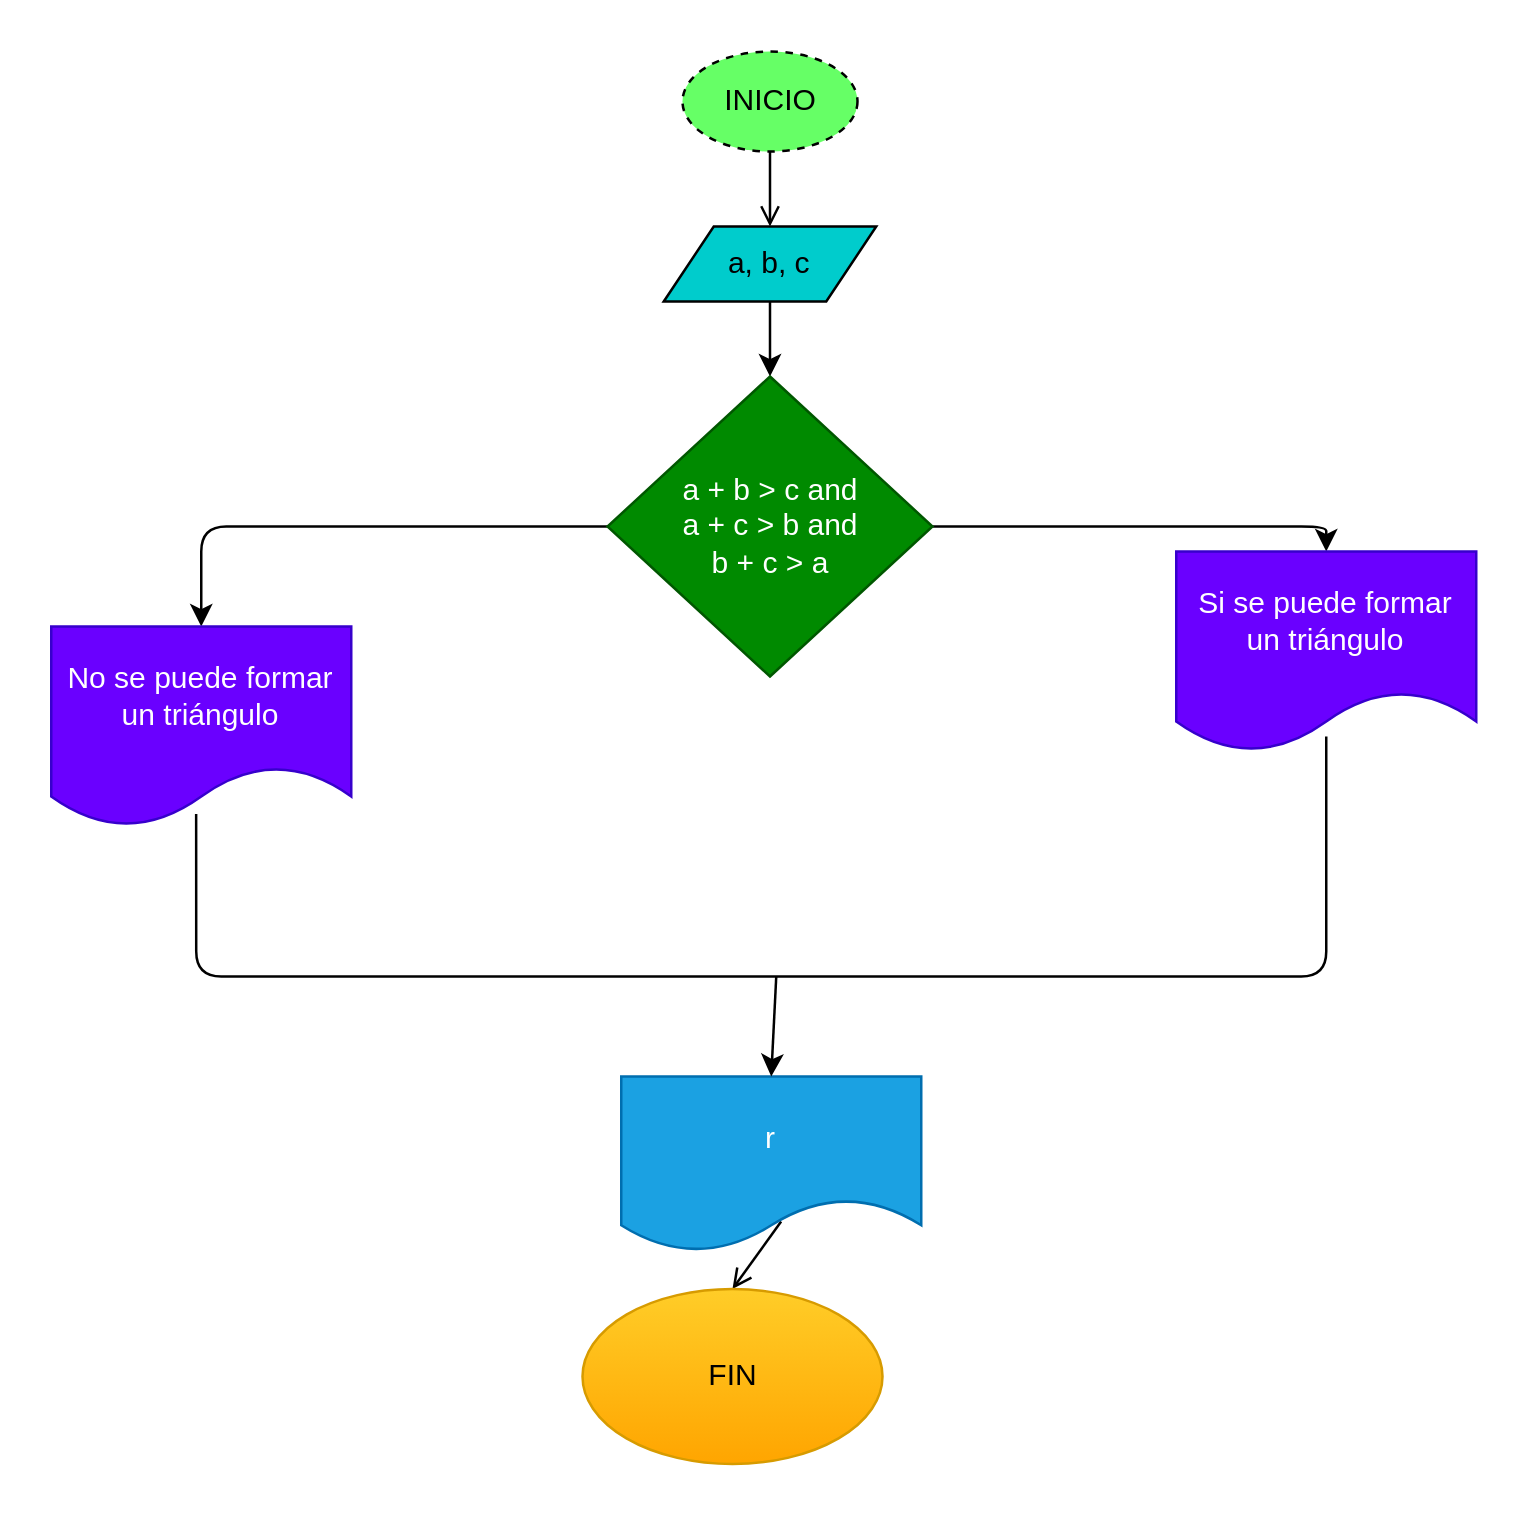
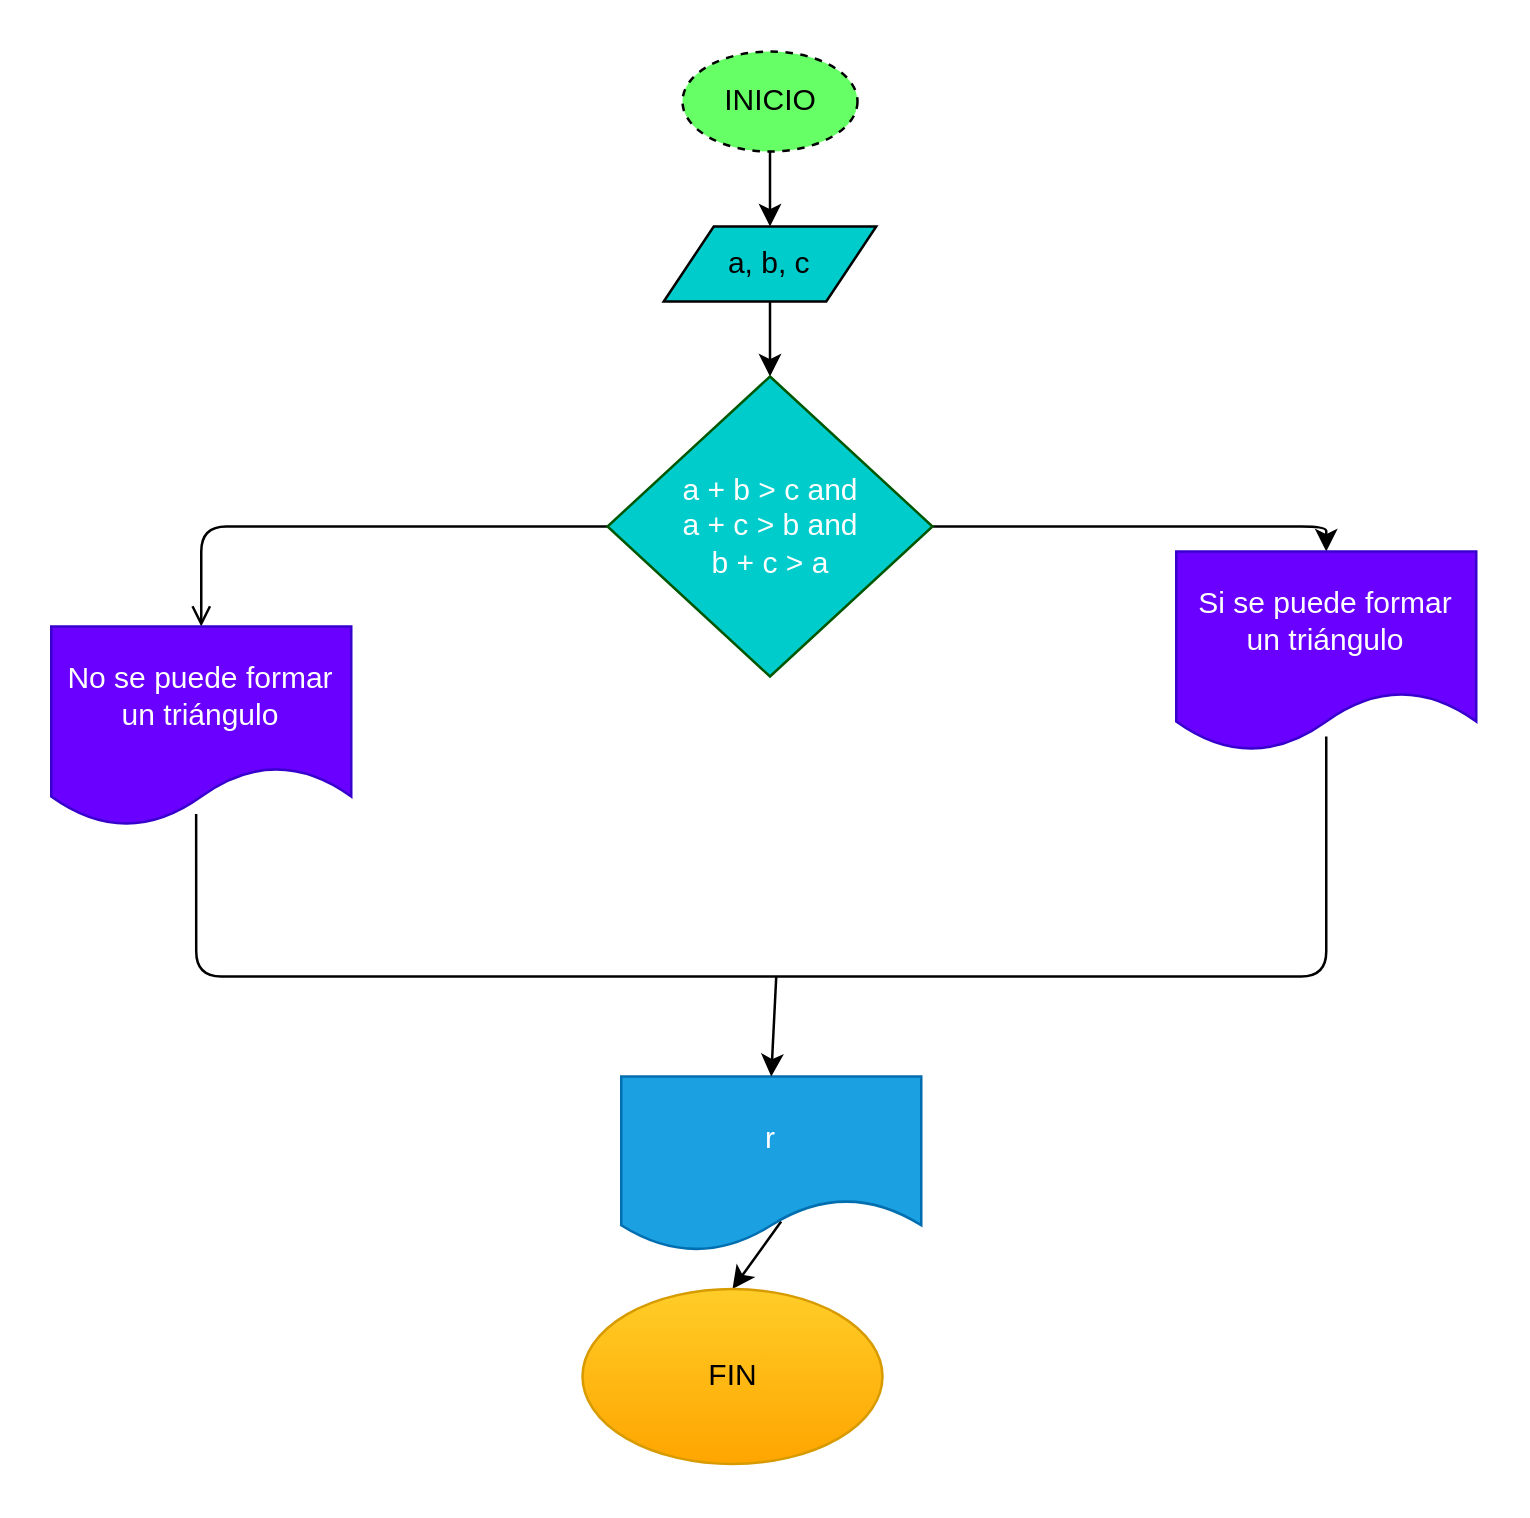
(770, 212) -> (770, 208)
(770, 526) -> (770, 526)
(201, 608) -> (201, 612)
(740, 1278) -> (743, 1274)
